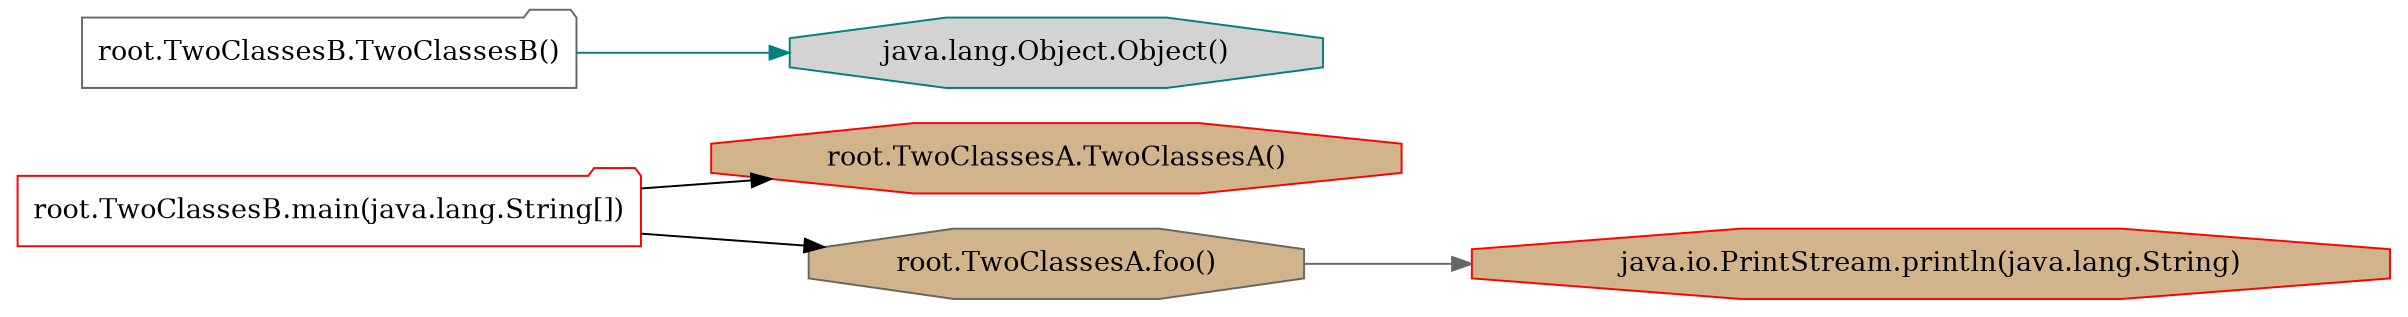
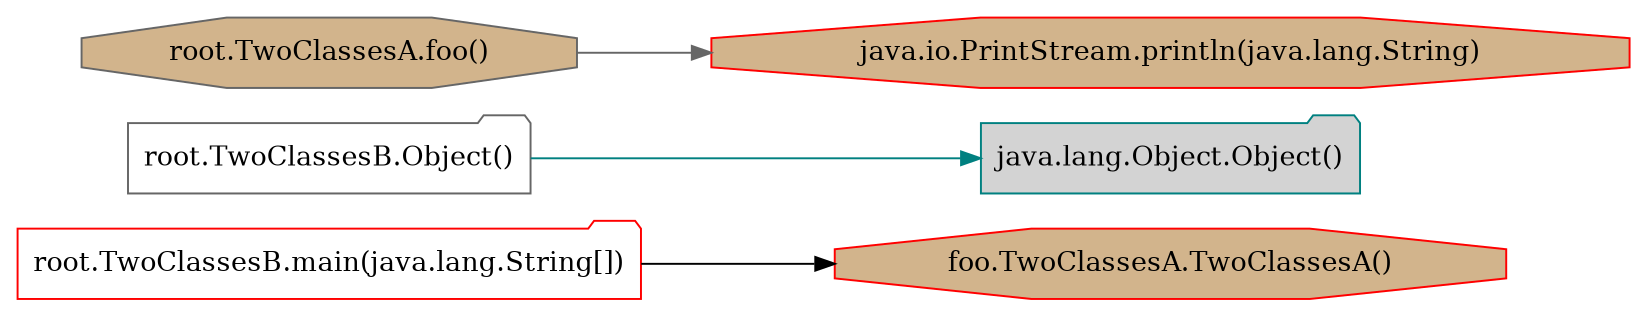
(329, 53) -> (329, 158)
(1056, 53) -> (1170, 158)
(1056, 158) -> (1170, 264)
(723, 240) -> none
